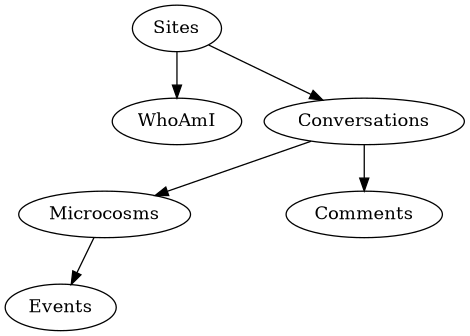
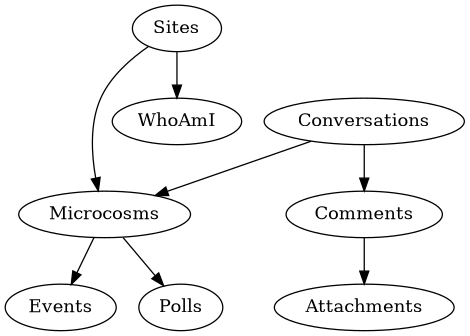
(260, 70) -> (99, 103)
none -> (181, 307)
none -> (364, 307)
